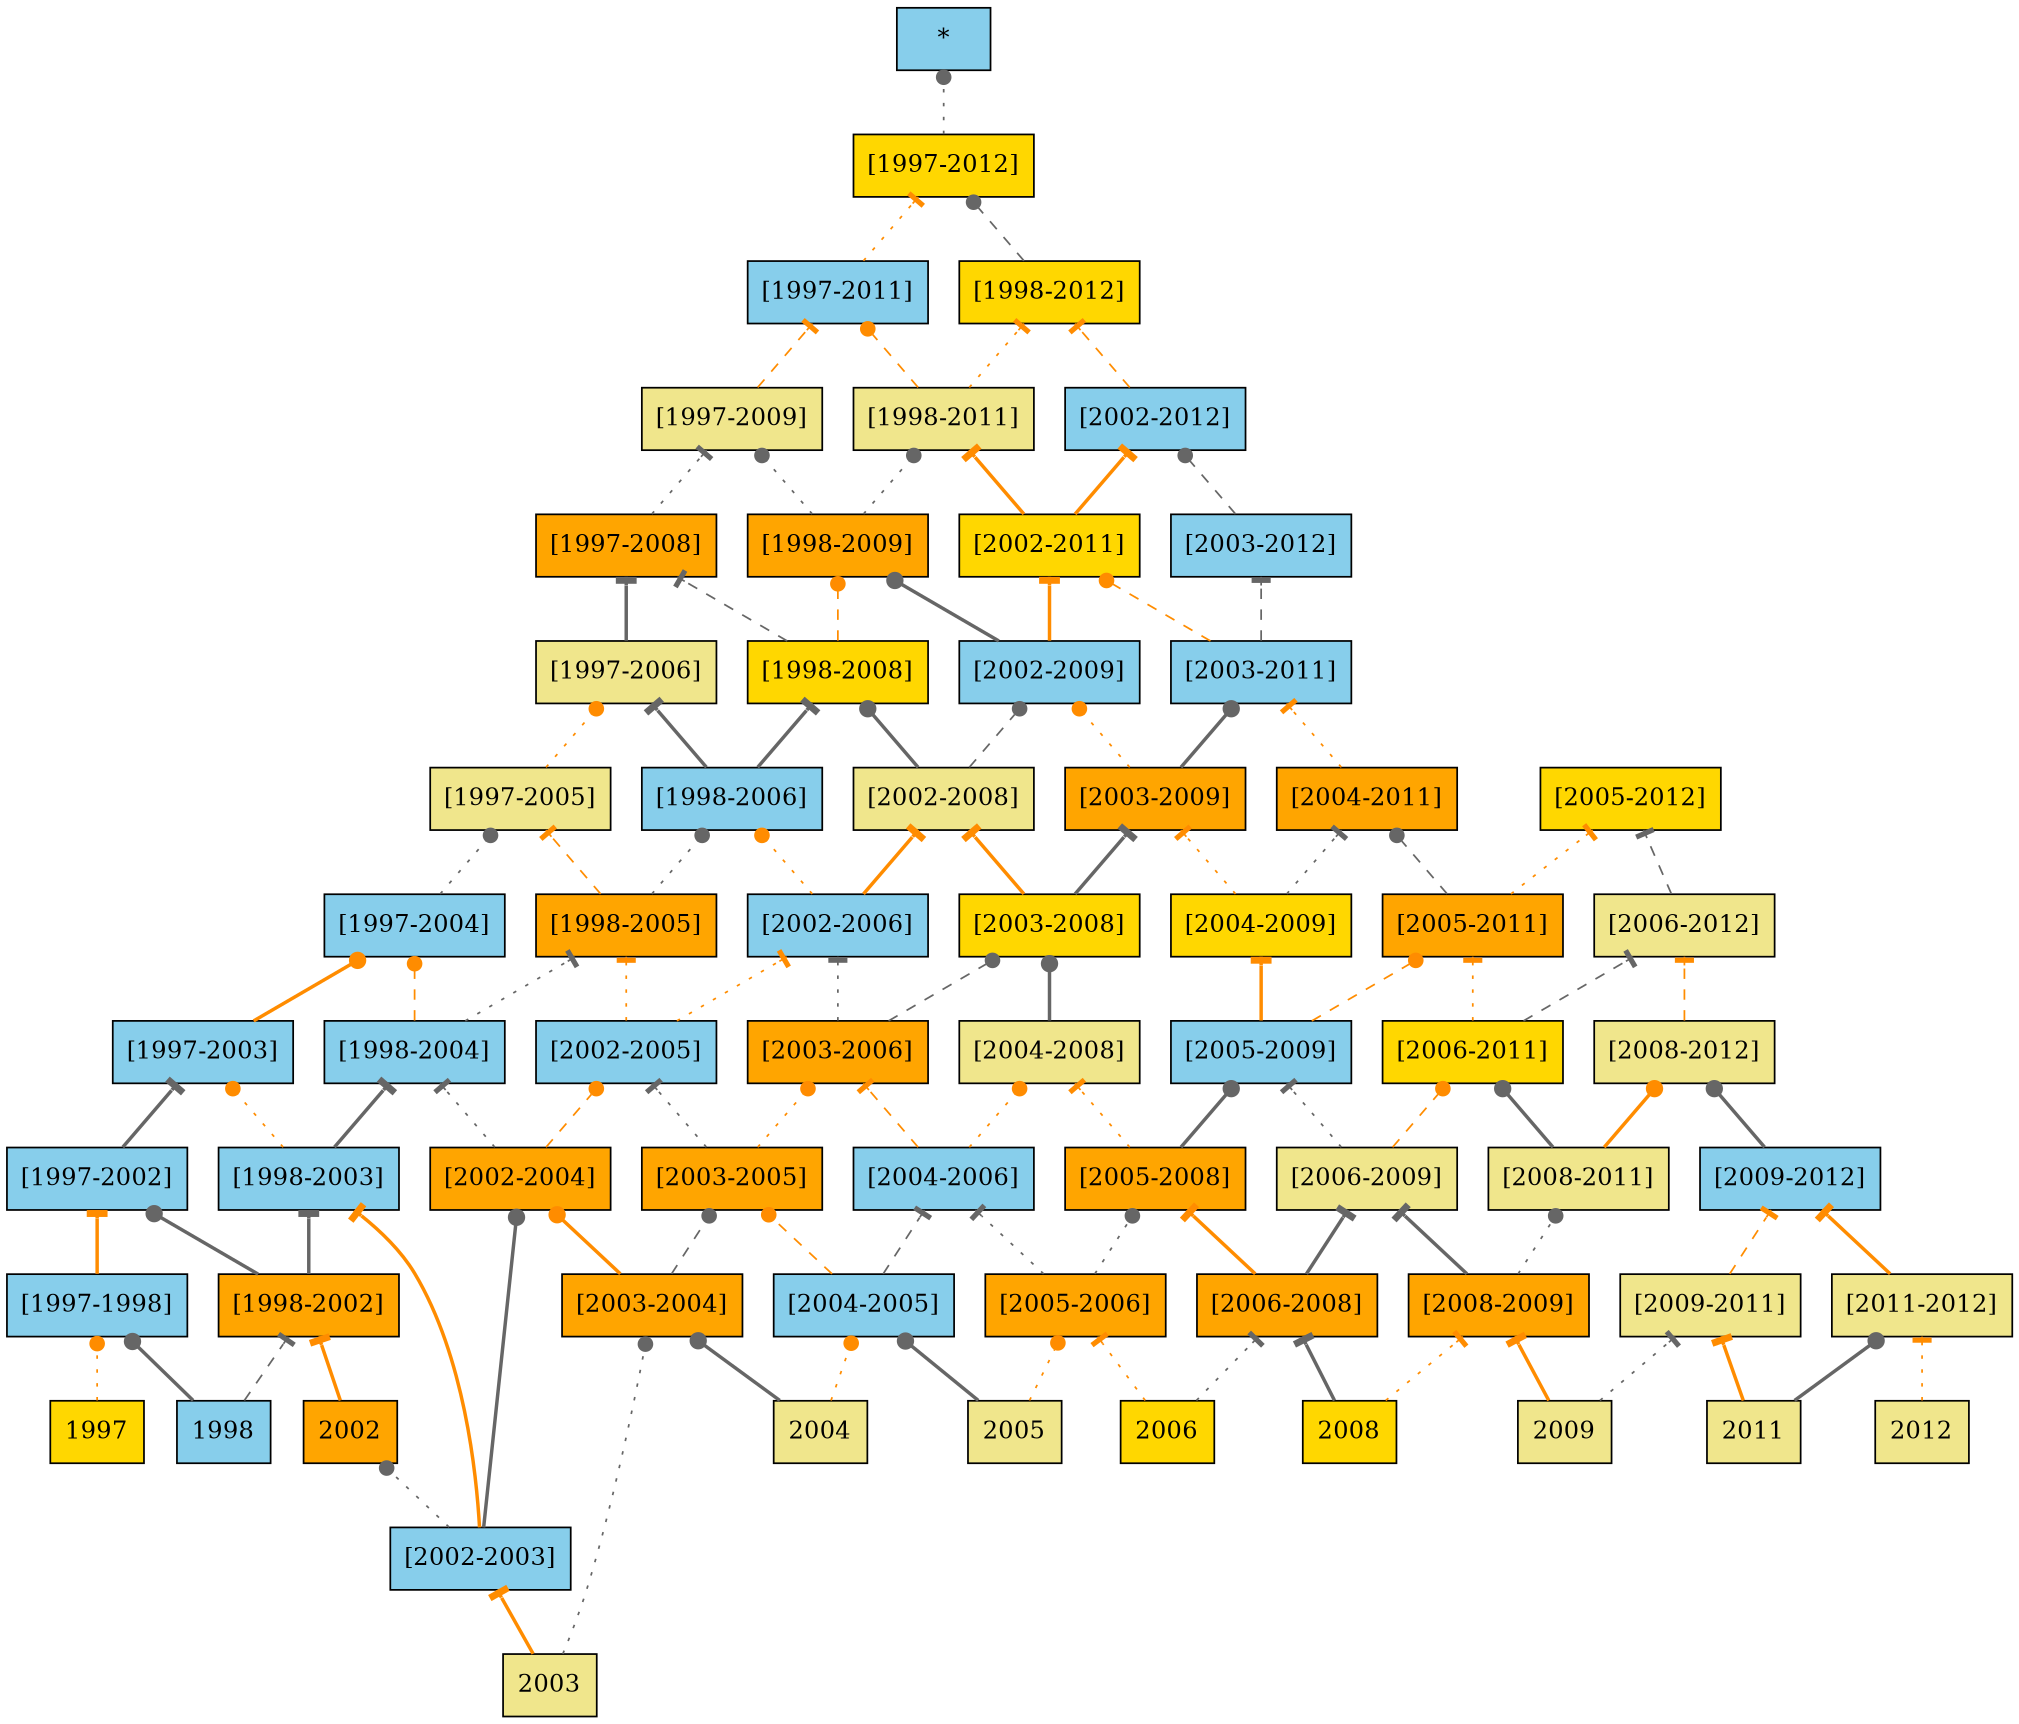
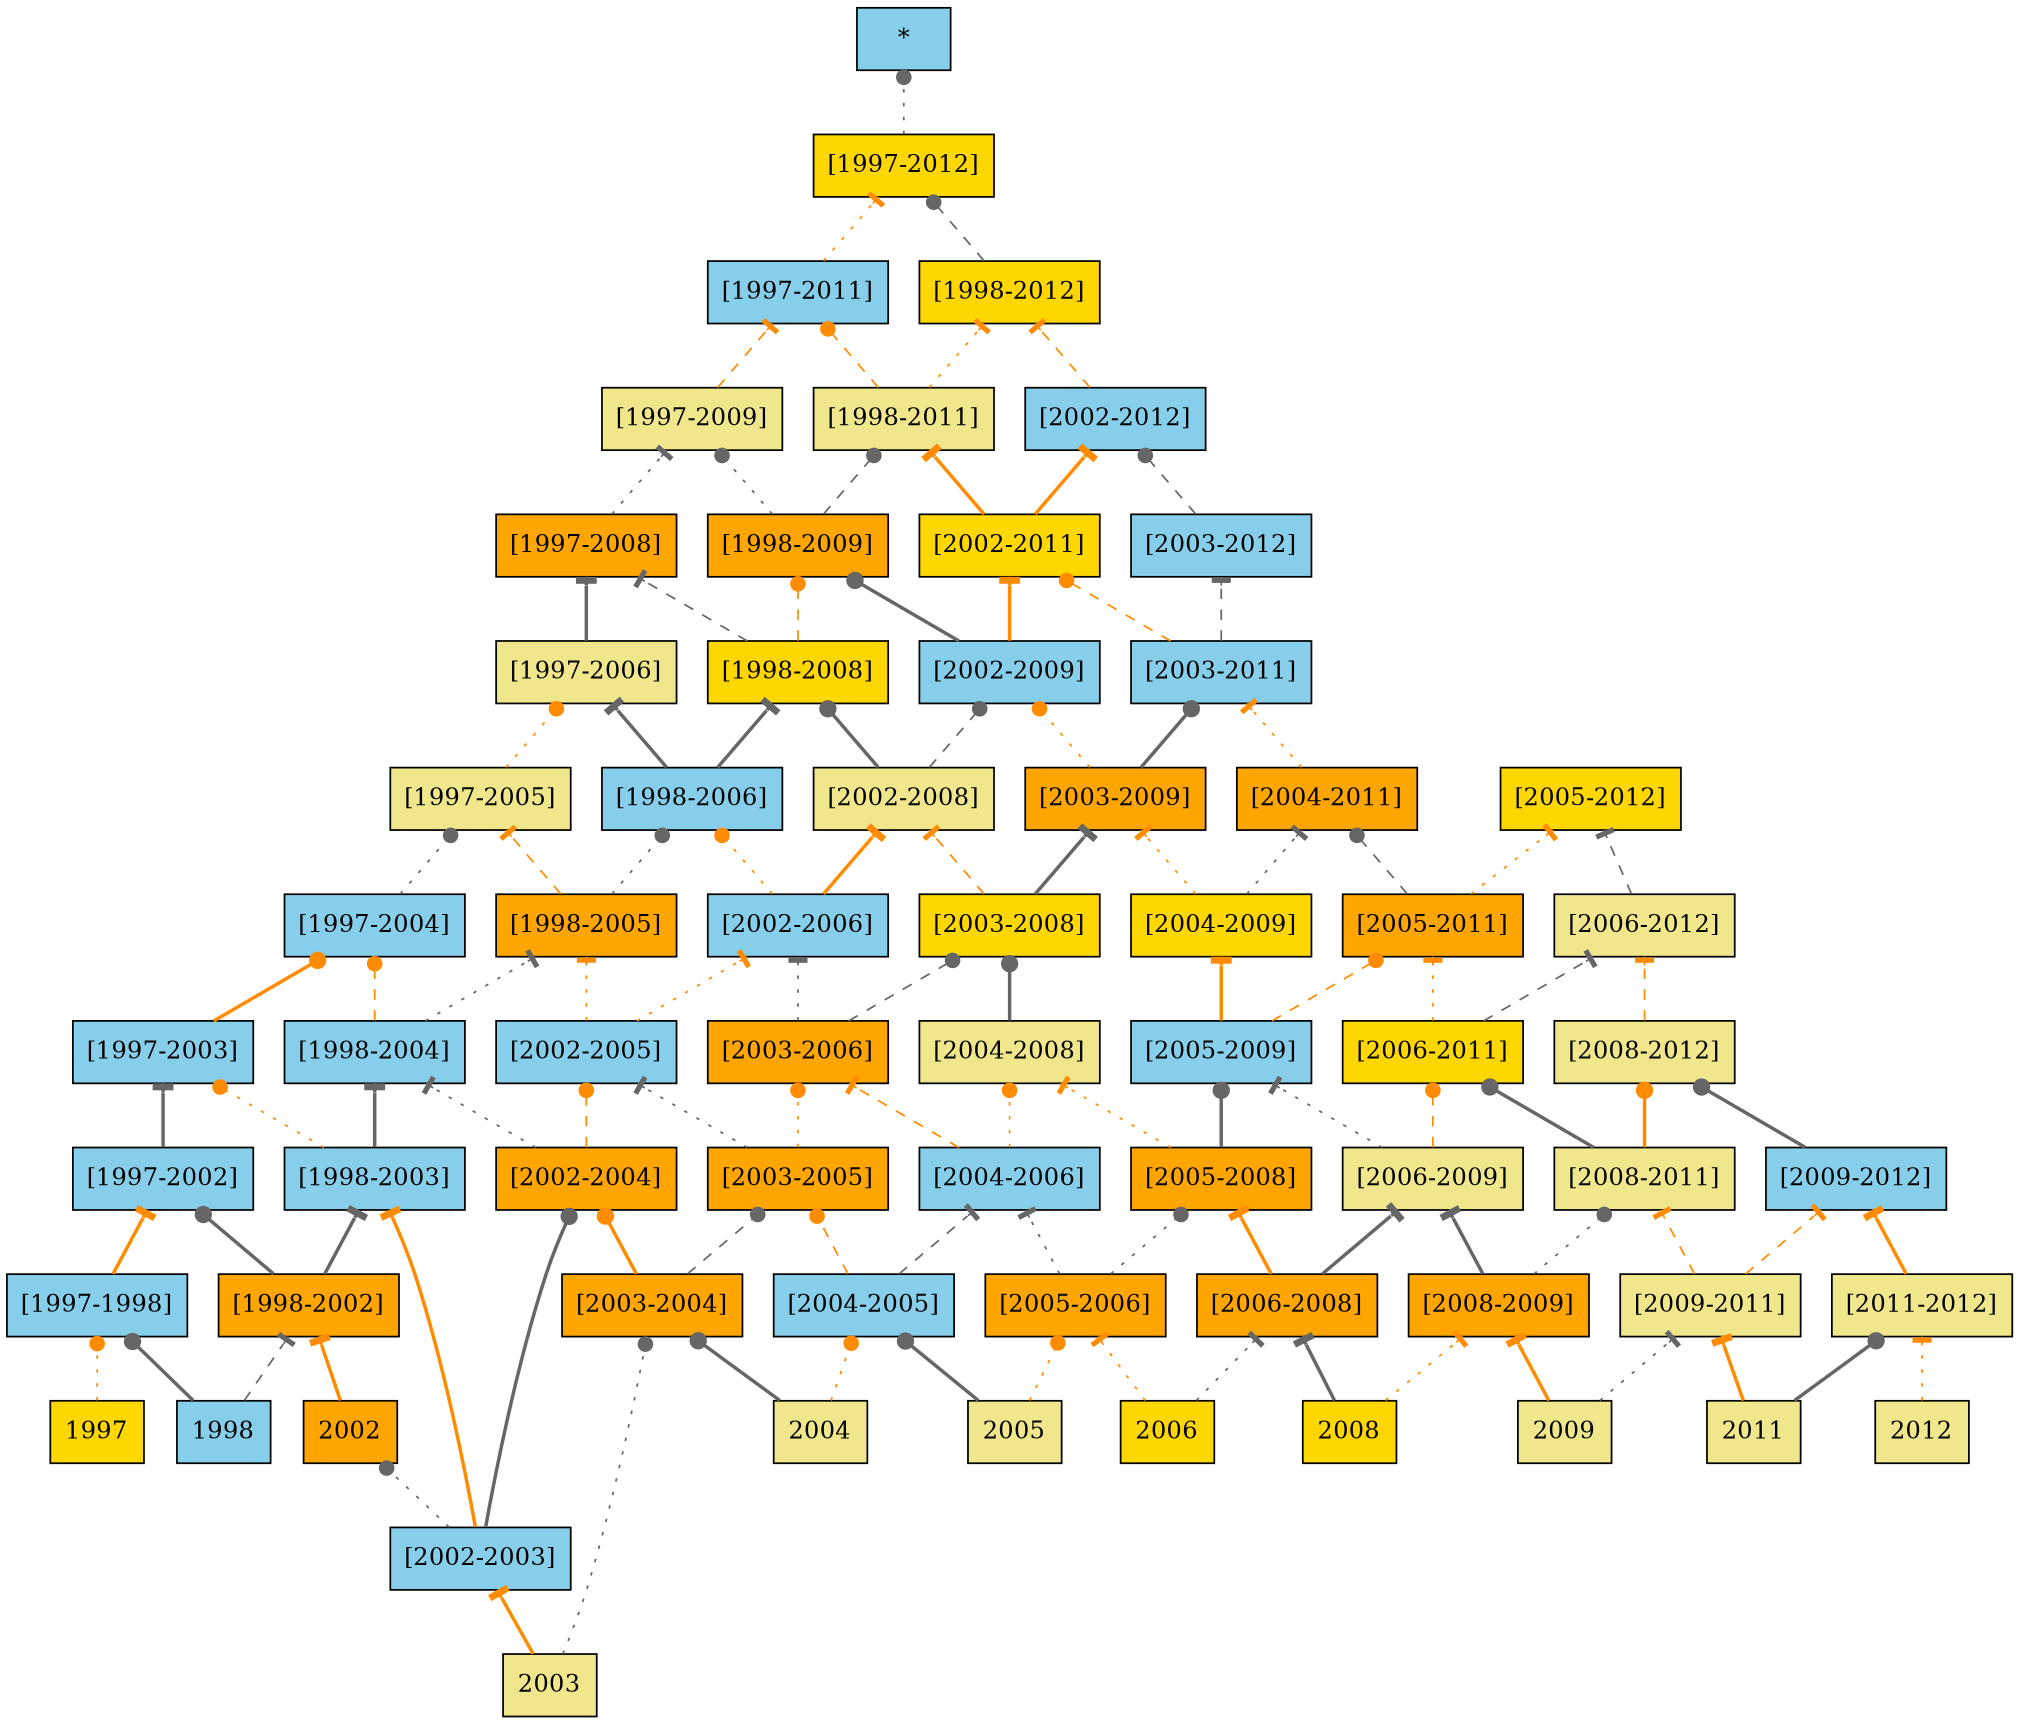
(886, 488) -> (846, 488)
(999, 866) -> (960, 866)
none -> (1680, 1246)
